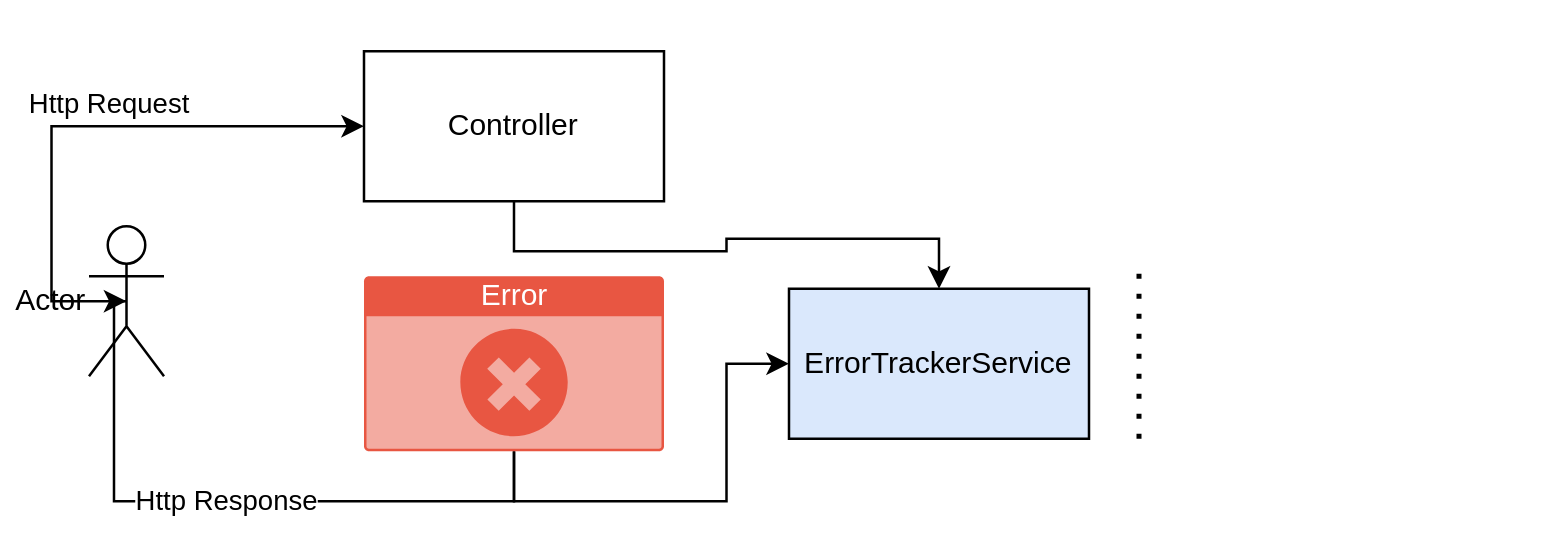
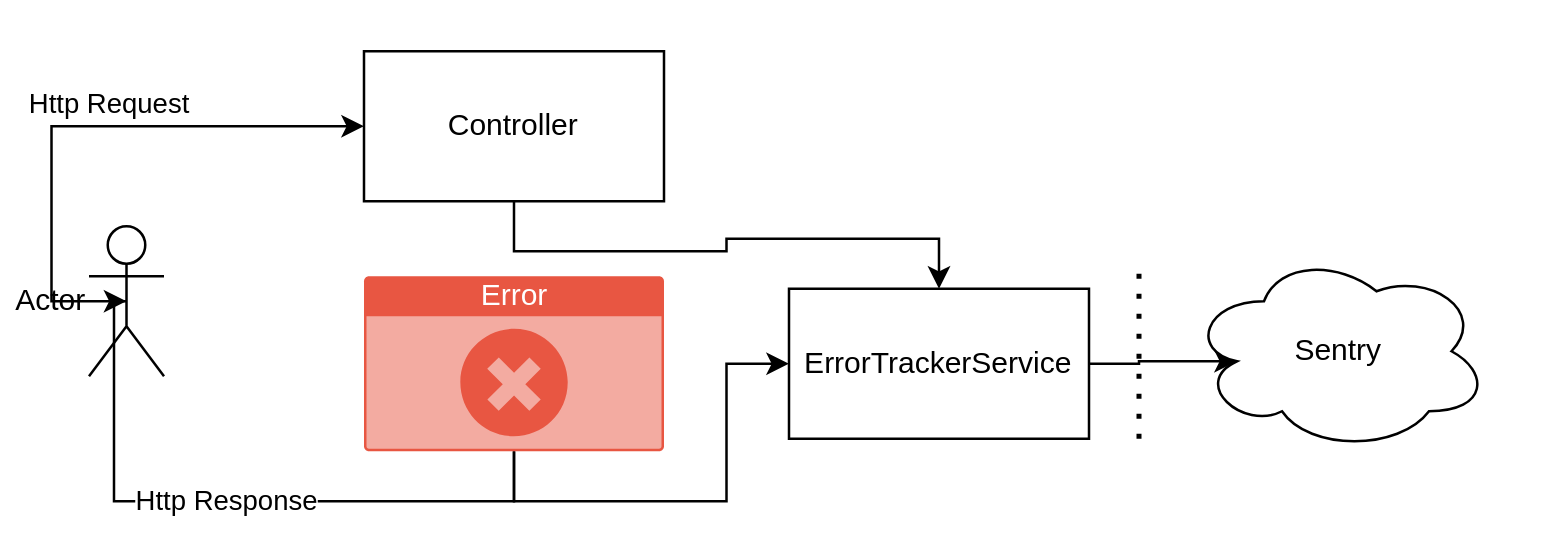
none -> (1339, 351)
none -> (1181, 361)
(939, 364) -> (939, 364)
